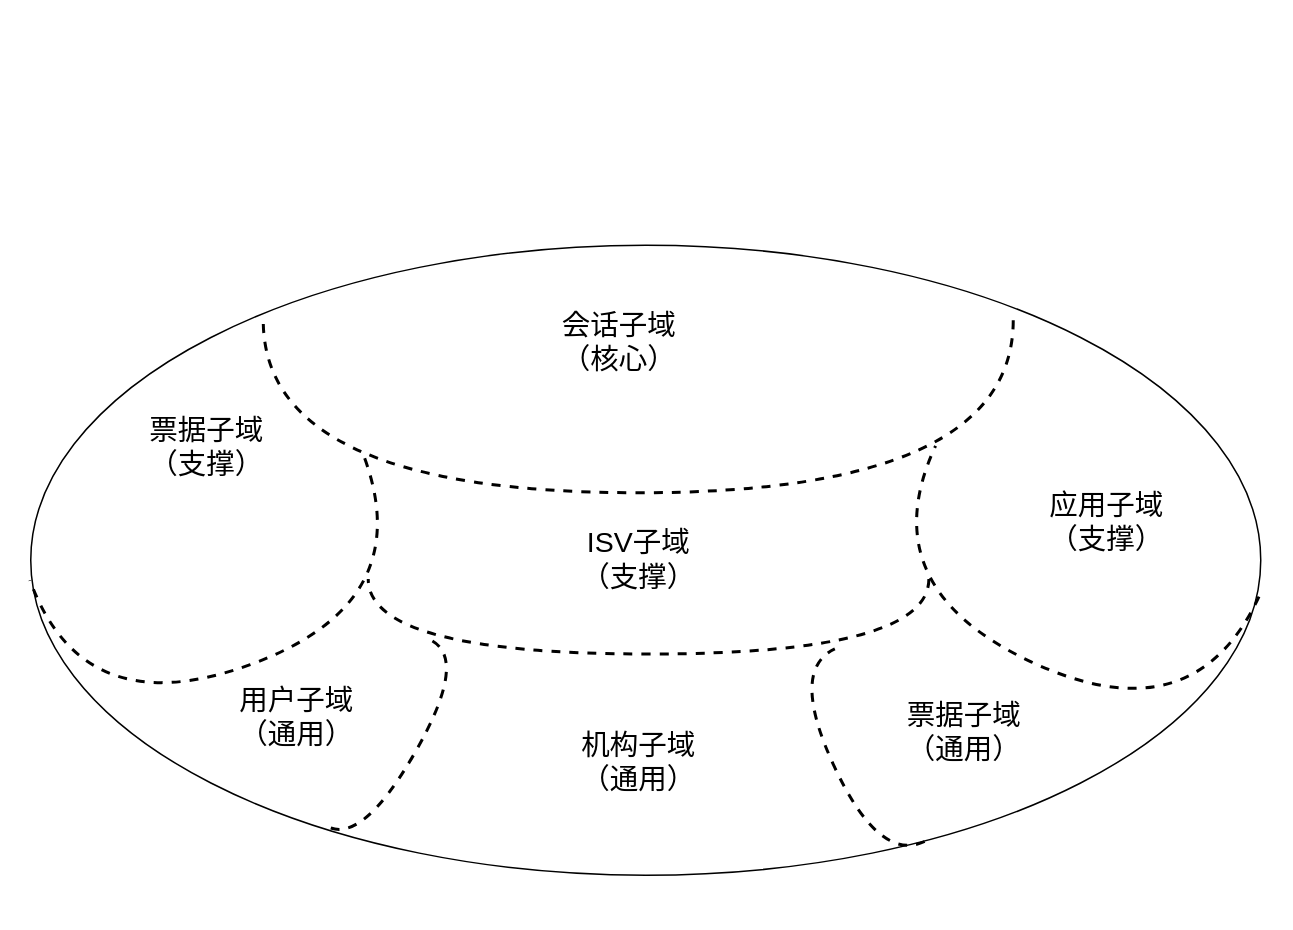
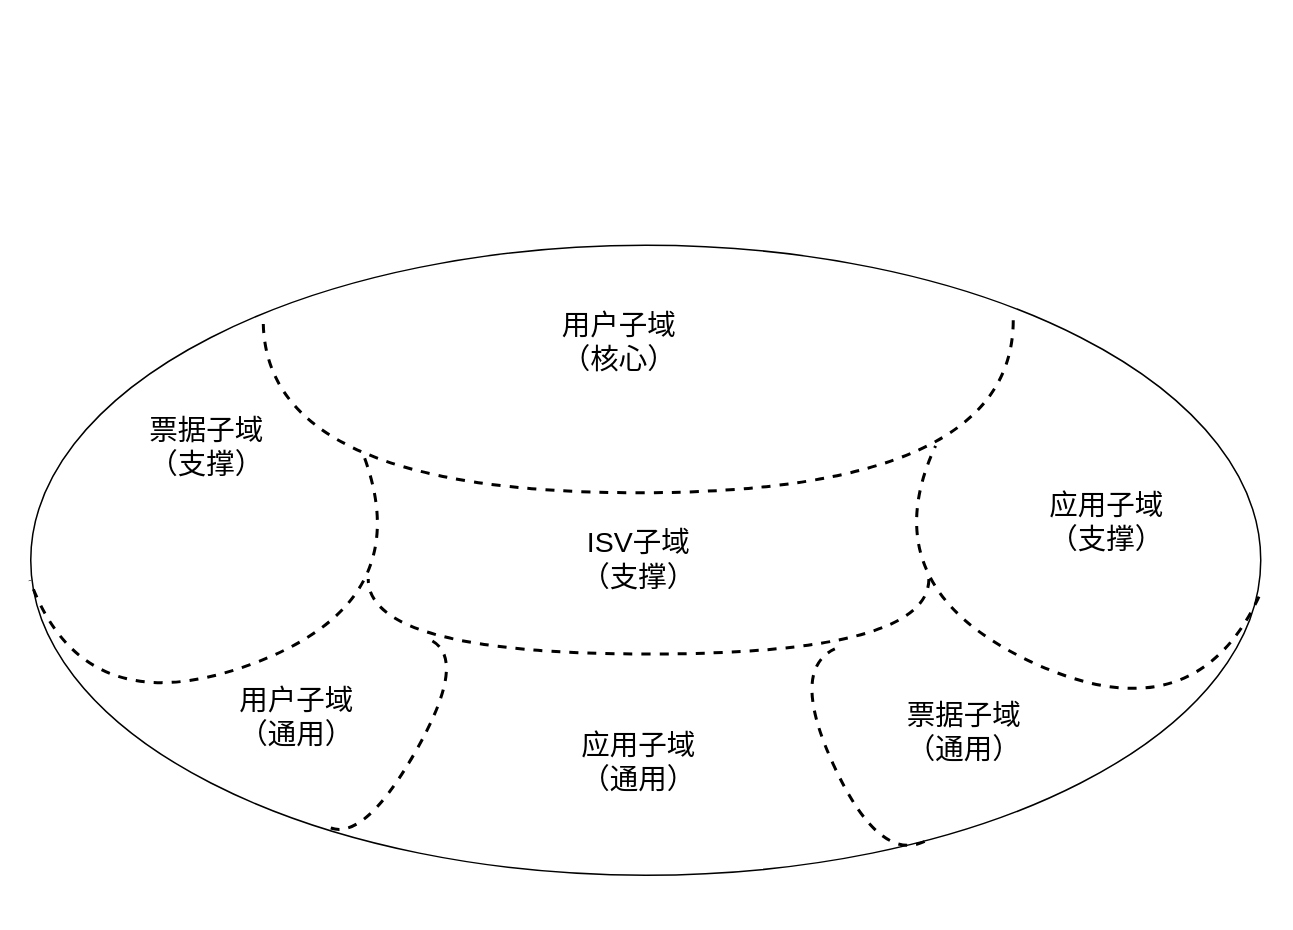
(620, 343) -> (620, 343)
(639, 763) -> (639, 763)
